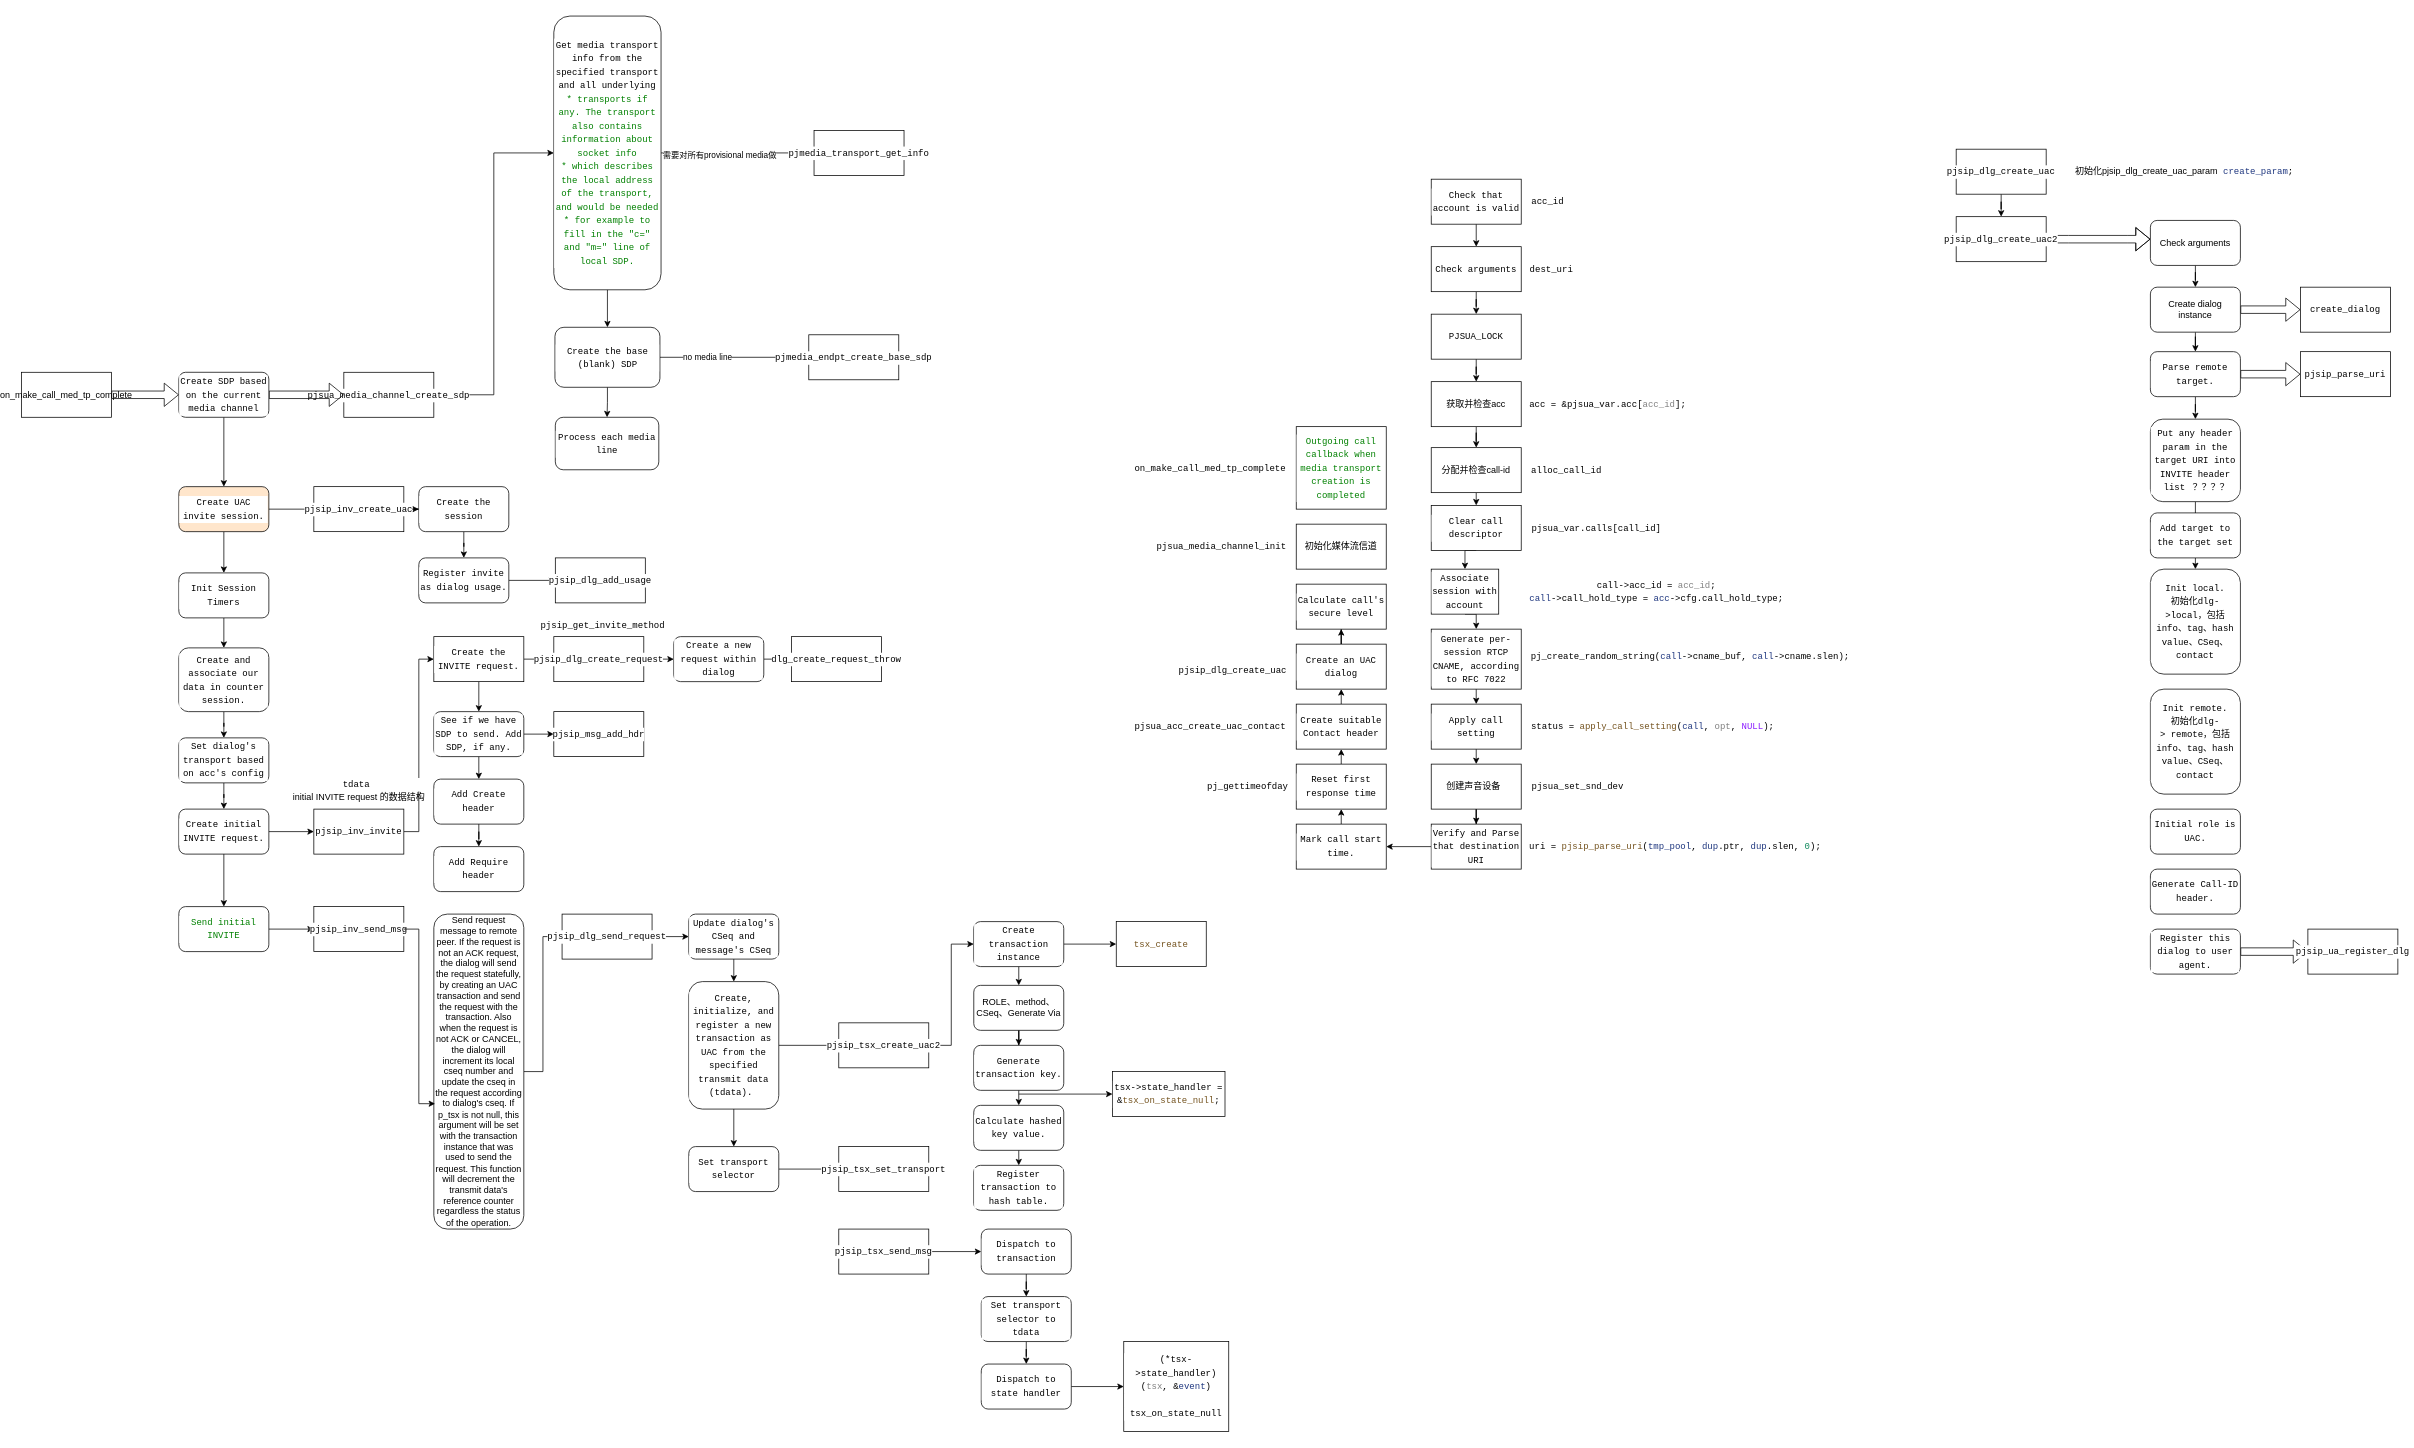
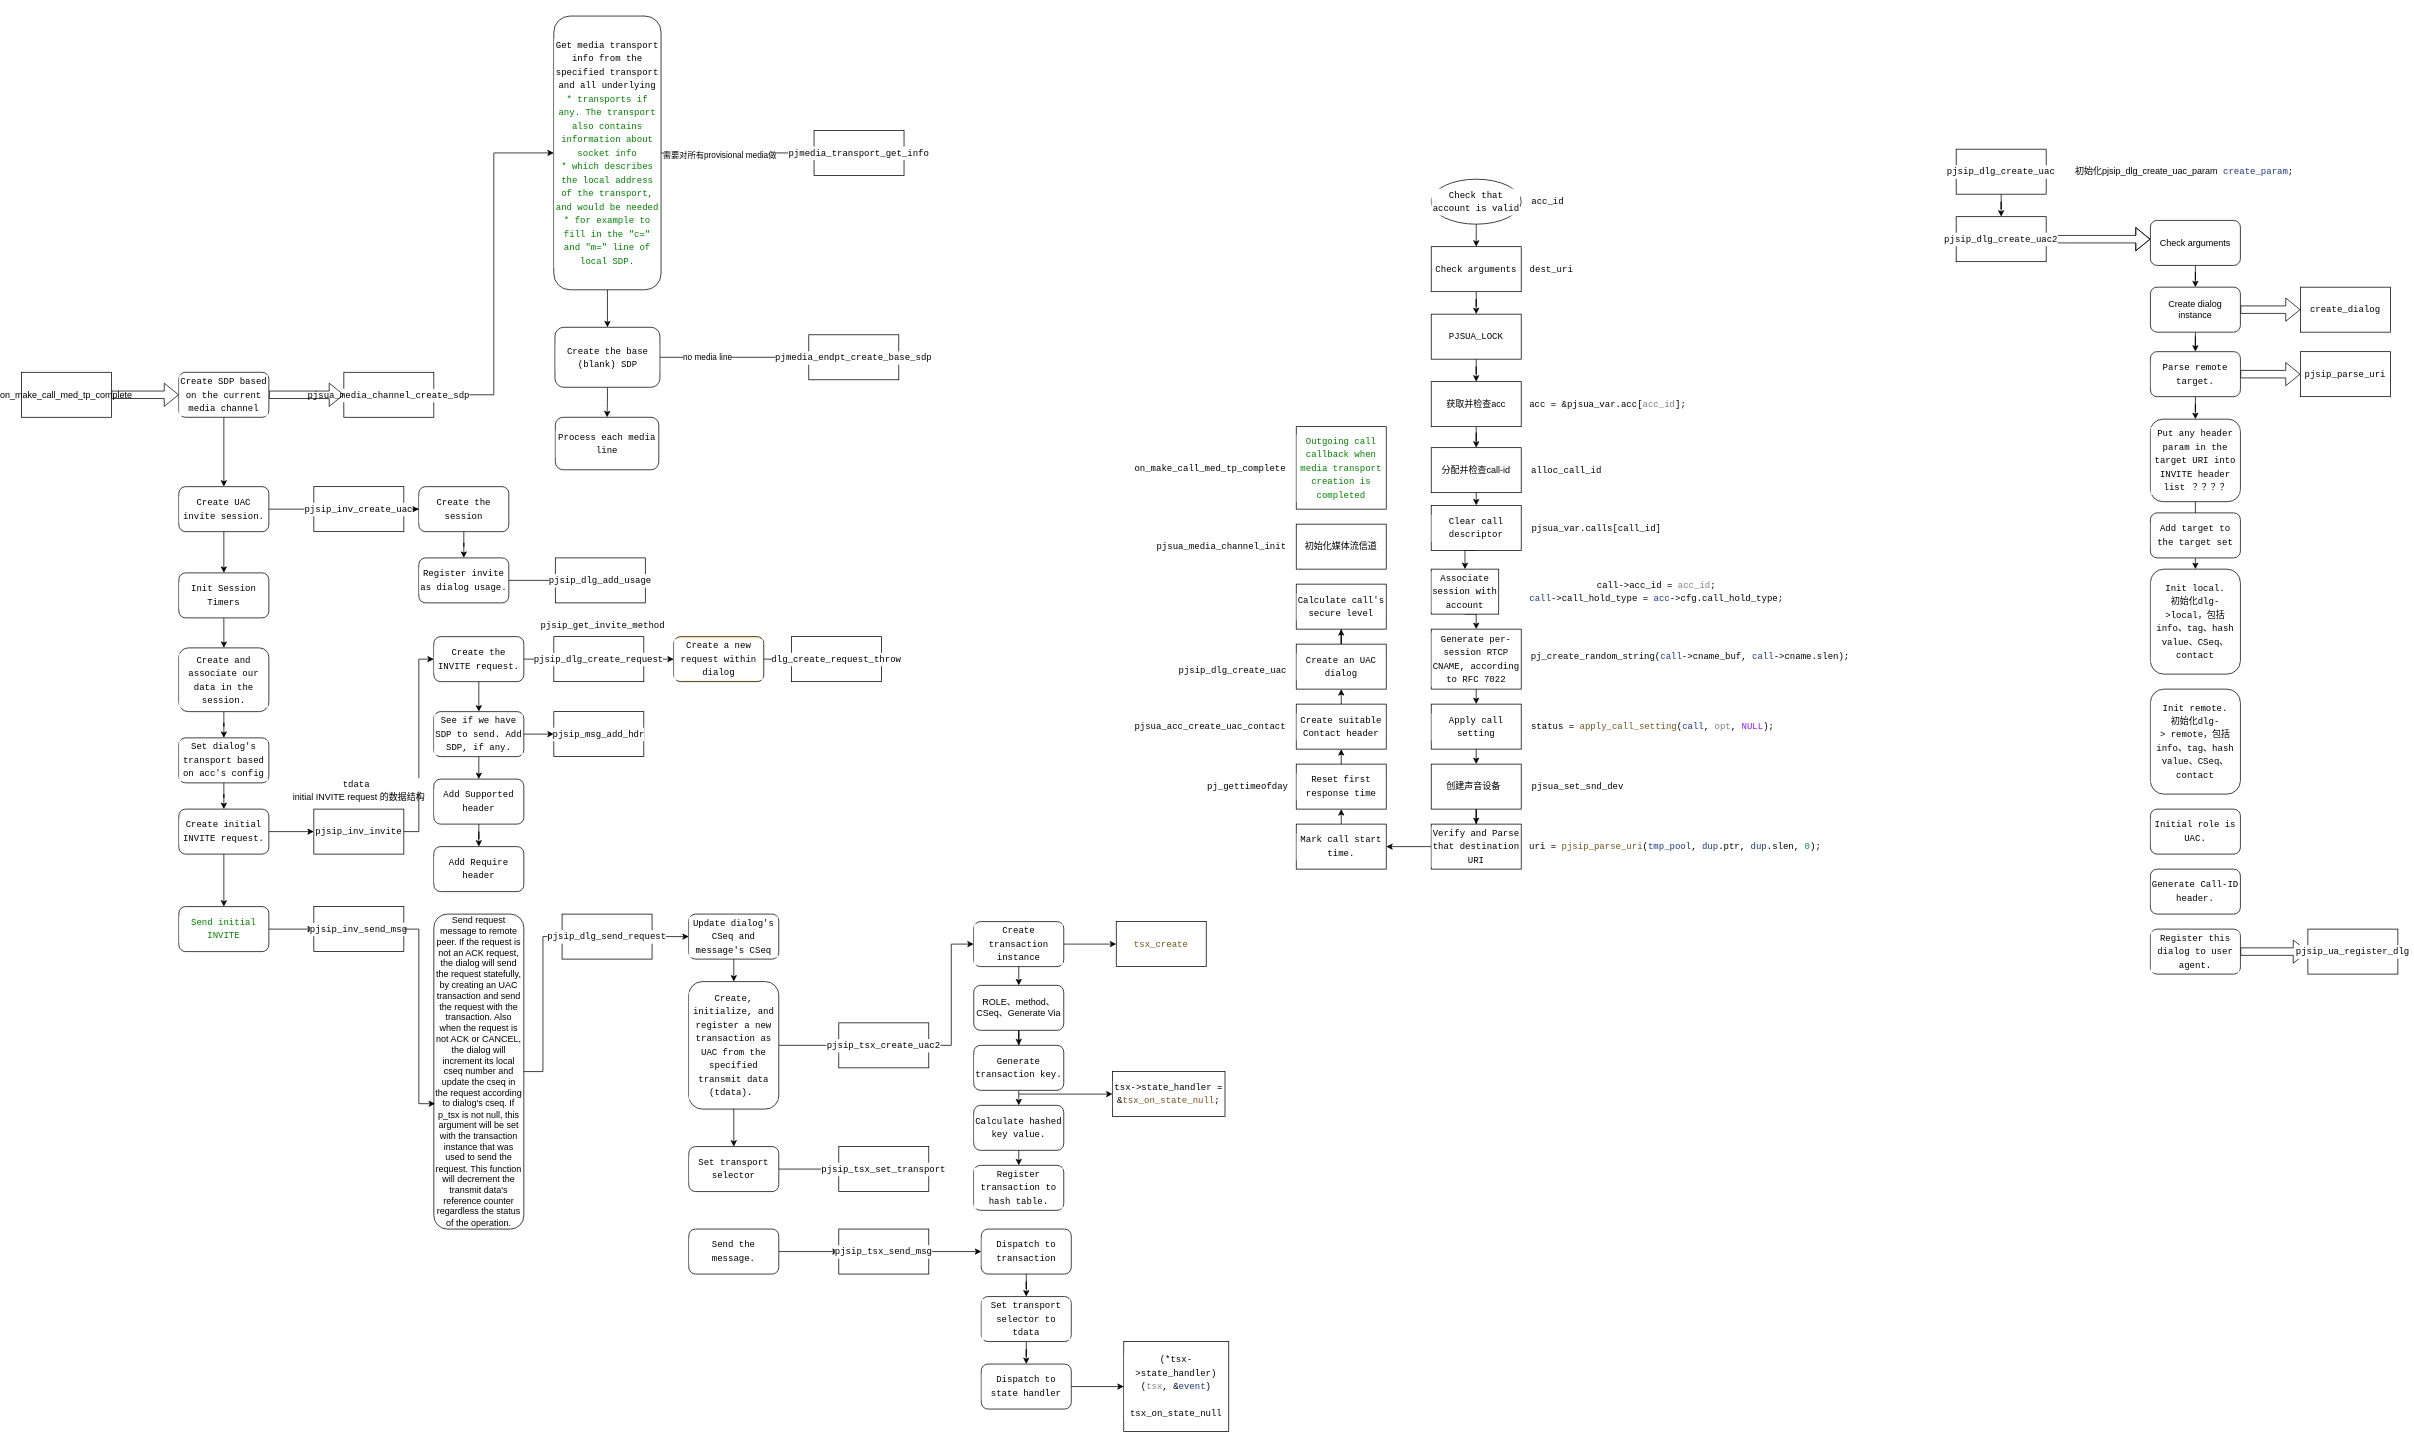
(1476, 201) -> (1476, 201)
(224, 509) -> (224, 509)
(479, 659) -> (479, 659)
(719, 659) -> (719, 659)
(224, 680) -> (224, 680)
(479, 801) -> (479, 801)
none -> (734, 1251)
none -> (806, 1251)
